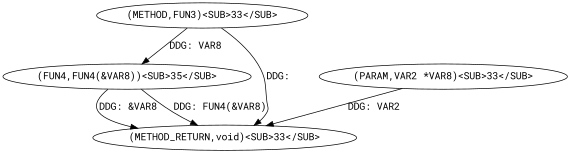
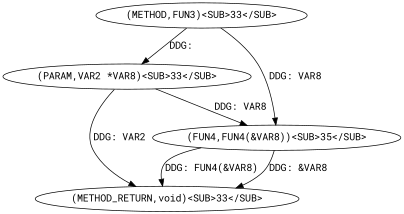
(260, 68) -> (167, 44)
none -> (198, 106)
